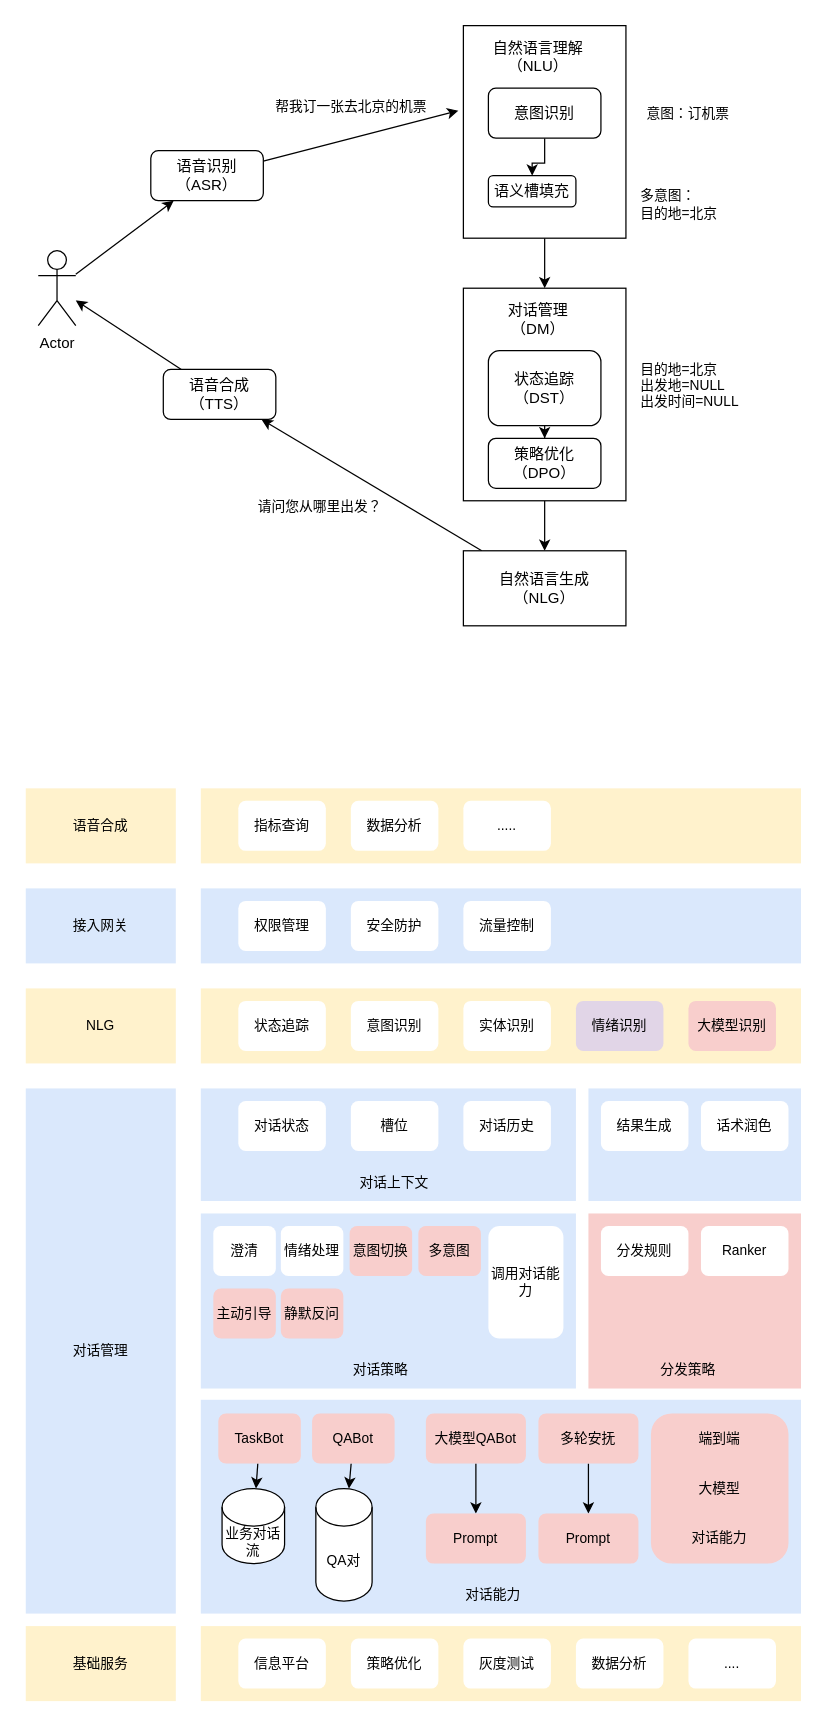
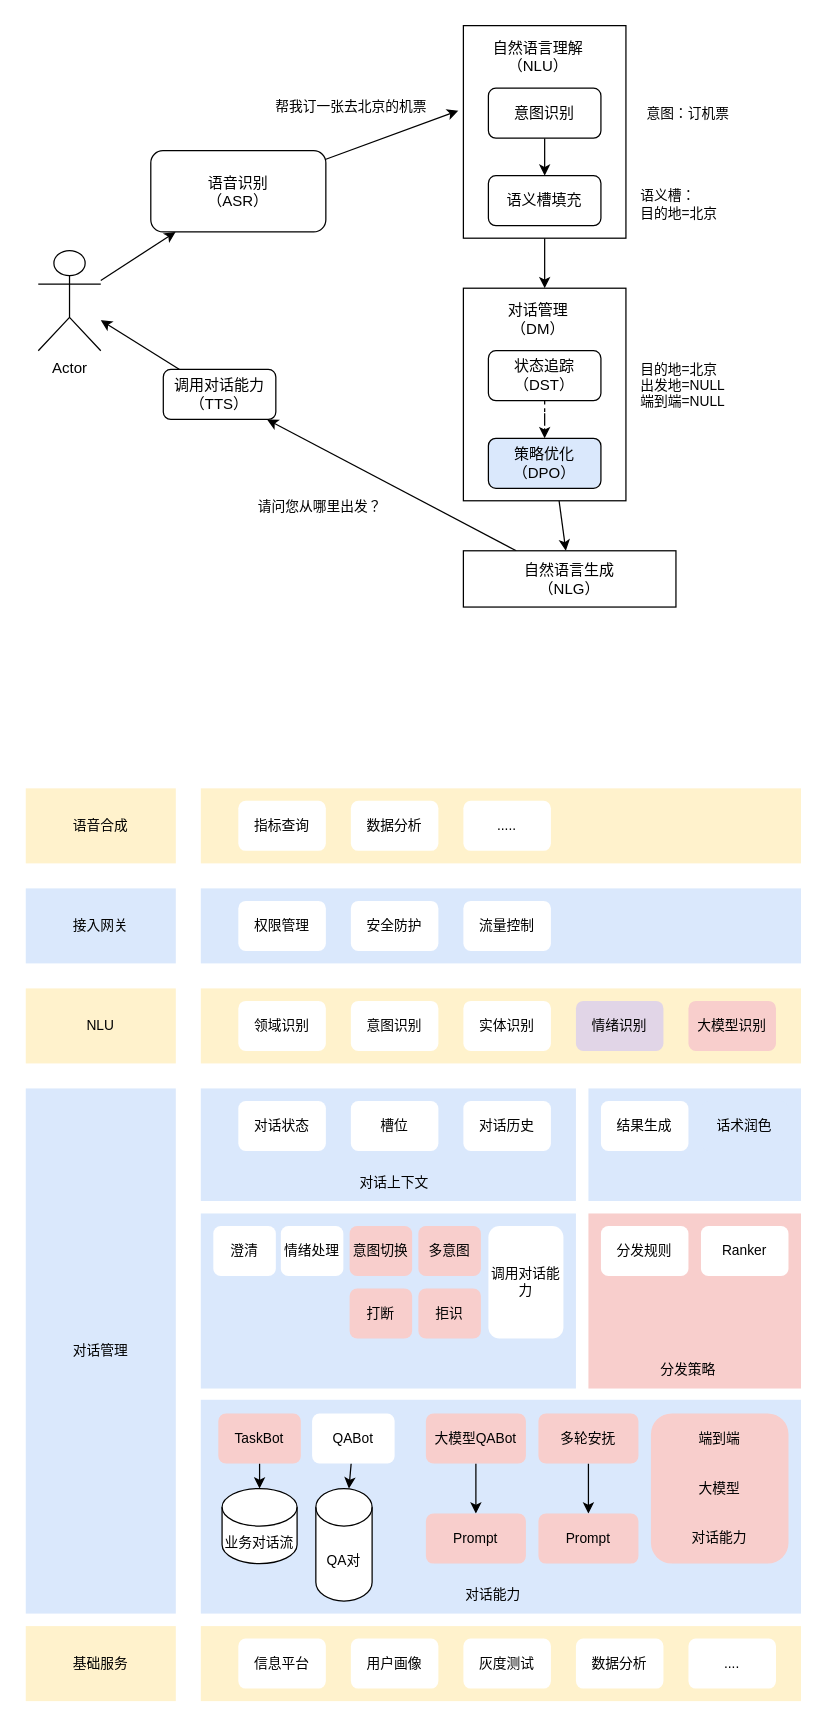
(207, 176) -> (238, 191)
(532, 191) -> (544, 201)
(679, 204) -> (679, 204)
(57, 288) -> (69, 301)
(687, 386) -> (681, 386)
(544, 388) -> (544, 376)
(219, 394) -> (219, 394)
(544, 463) -> (544, 463)
(544, 588) -> (569, 579)
(101, 1026) -> (101, 1026)
(282, 1026) -> (282, 1026)
(744, 1126) -> (744, 1126)
(244, 1313) -> none
(312, 1313) -> none
none -> (381, 1313)
none -> (449, 1313)
(381, 1369) -> none
(353, 1438) -> (353, 1438)
(253, 1526) -> (259, 1526)
(394, 1663) -> (394, 1663)
